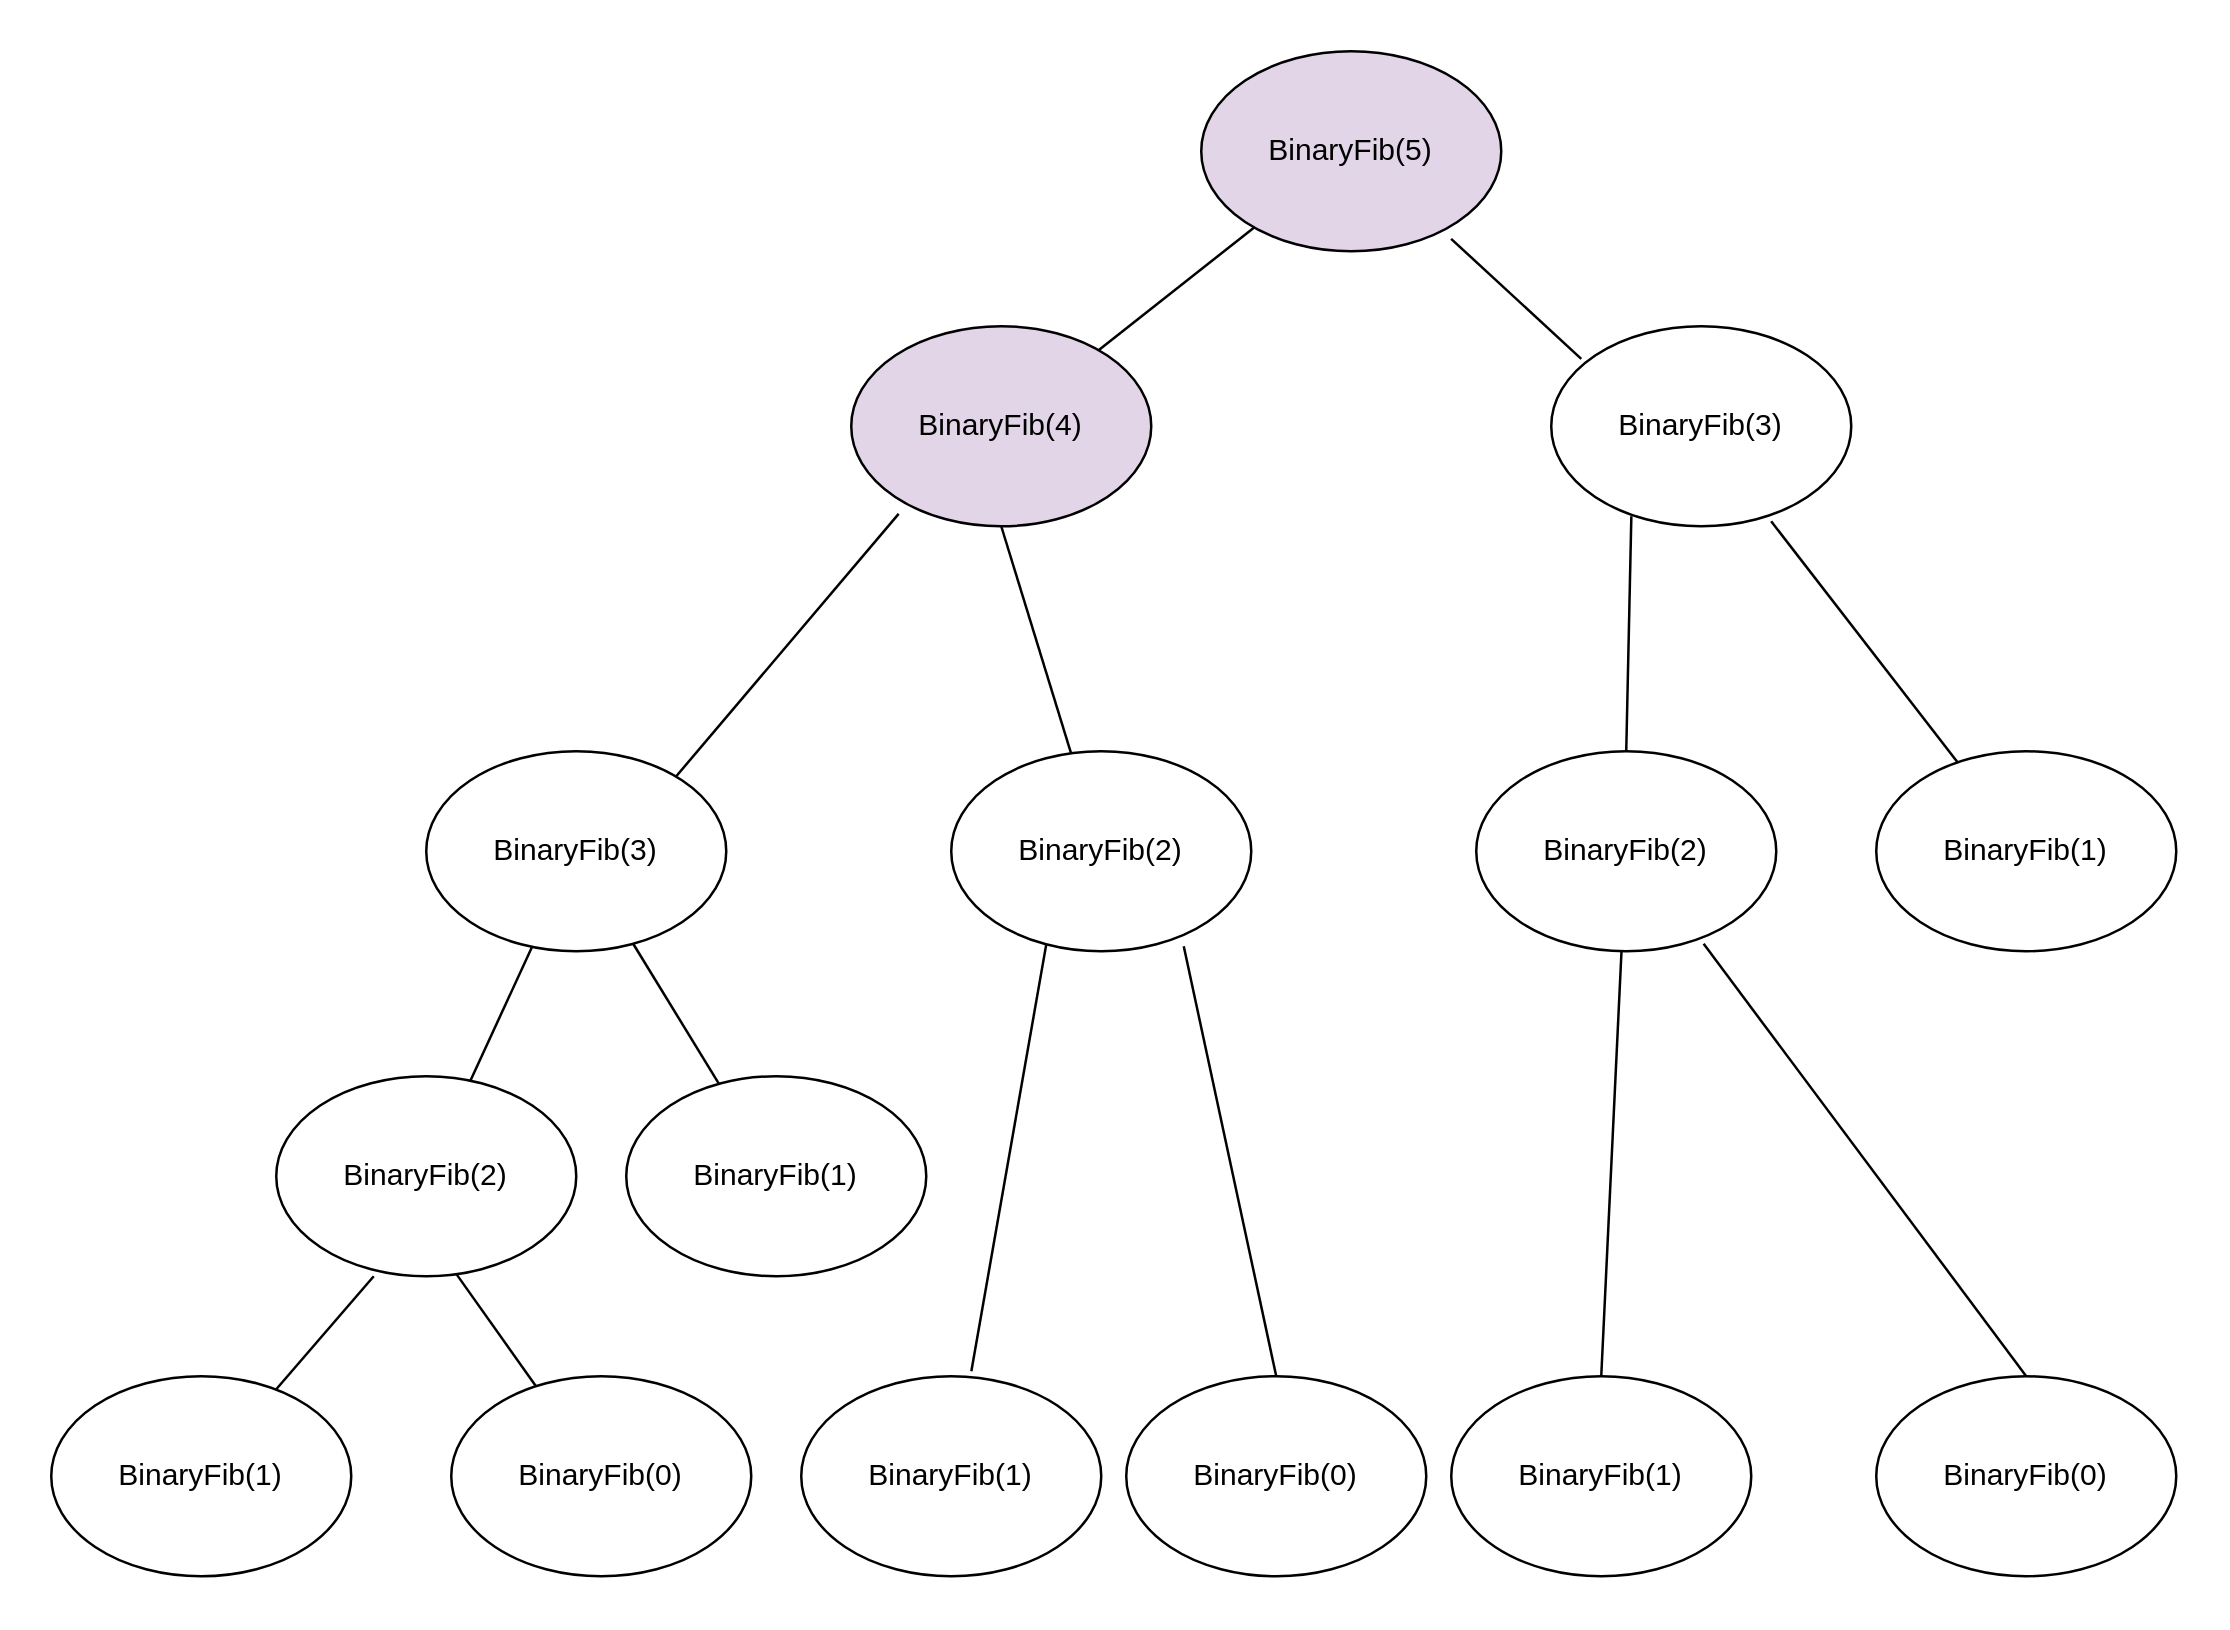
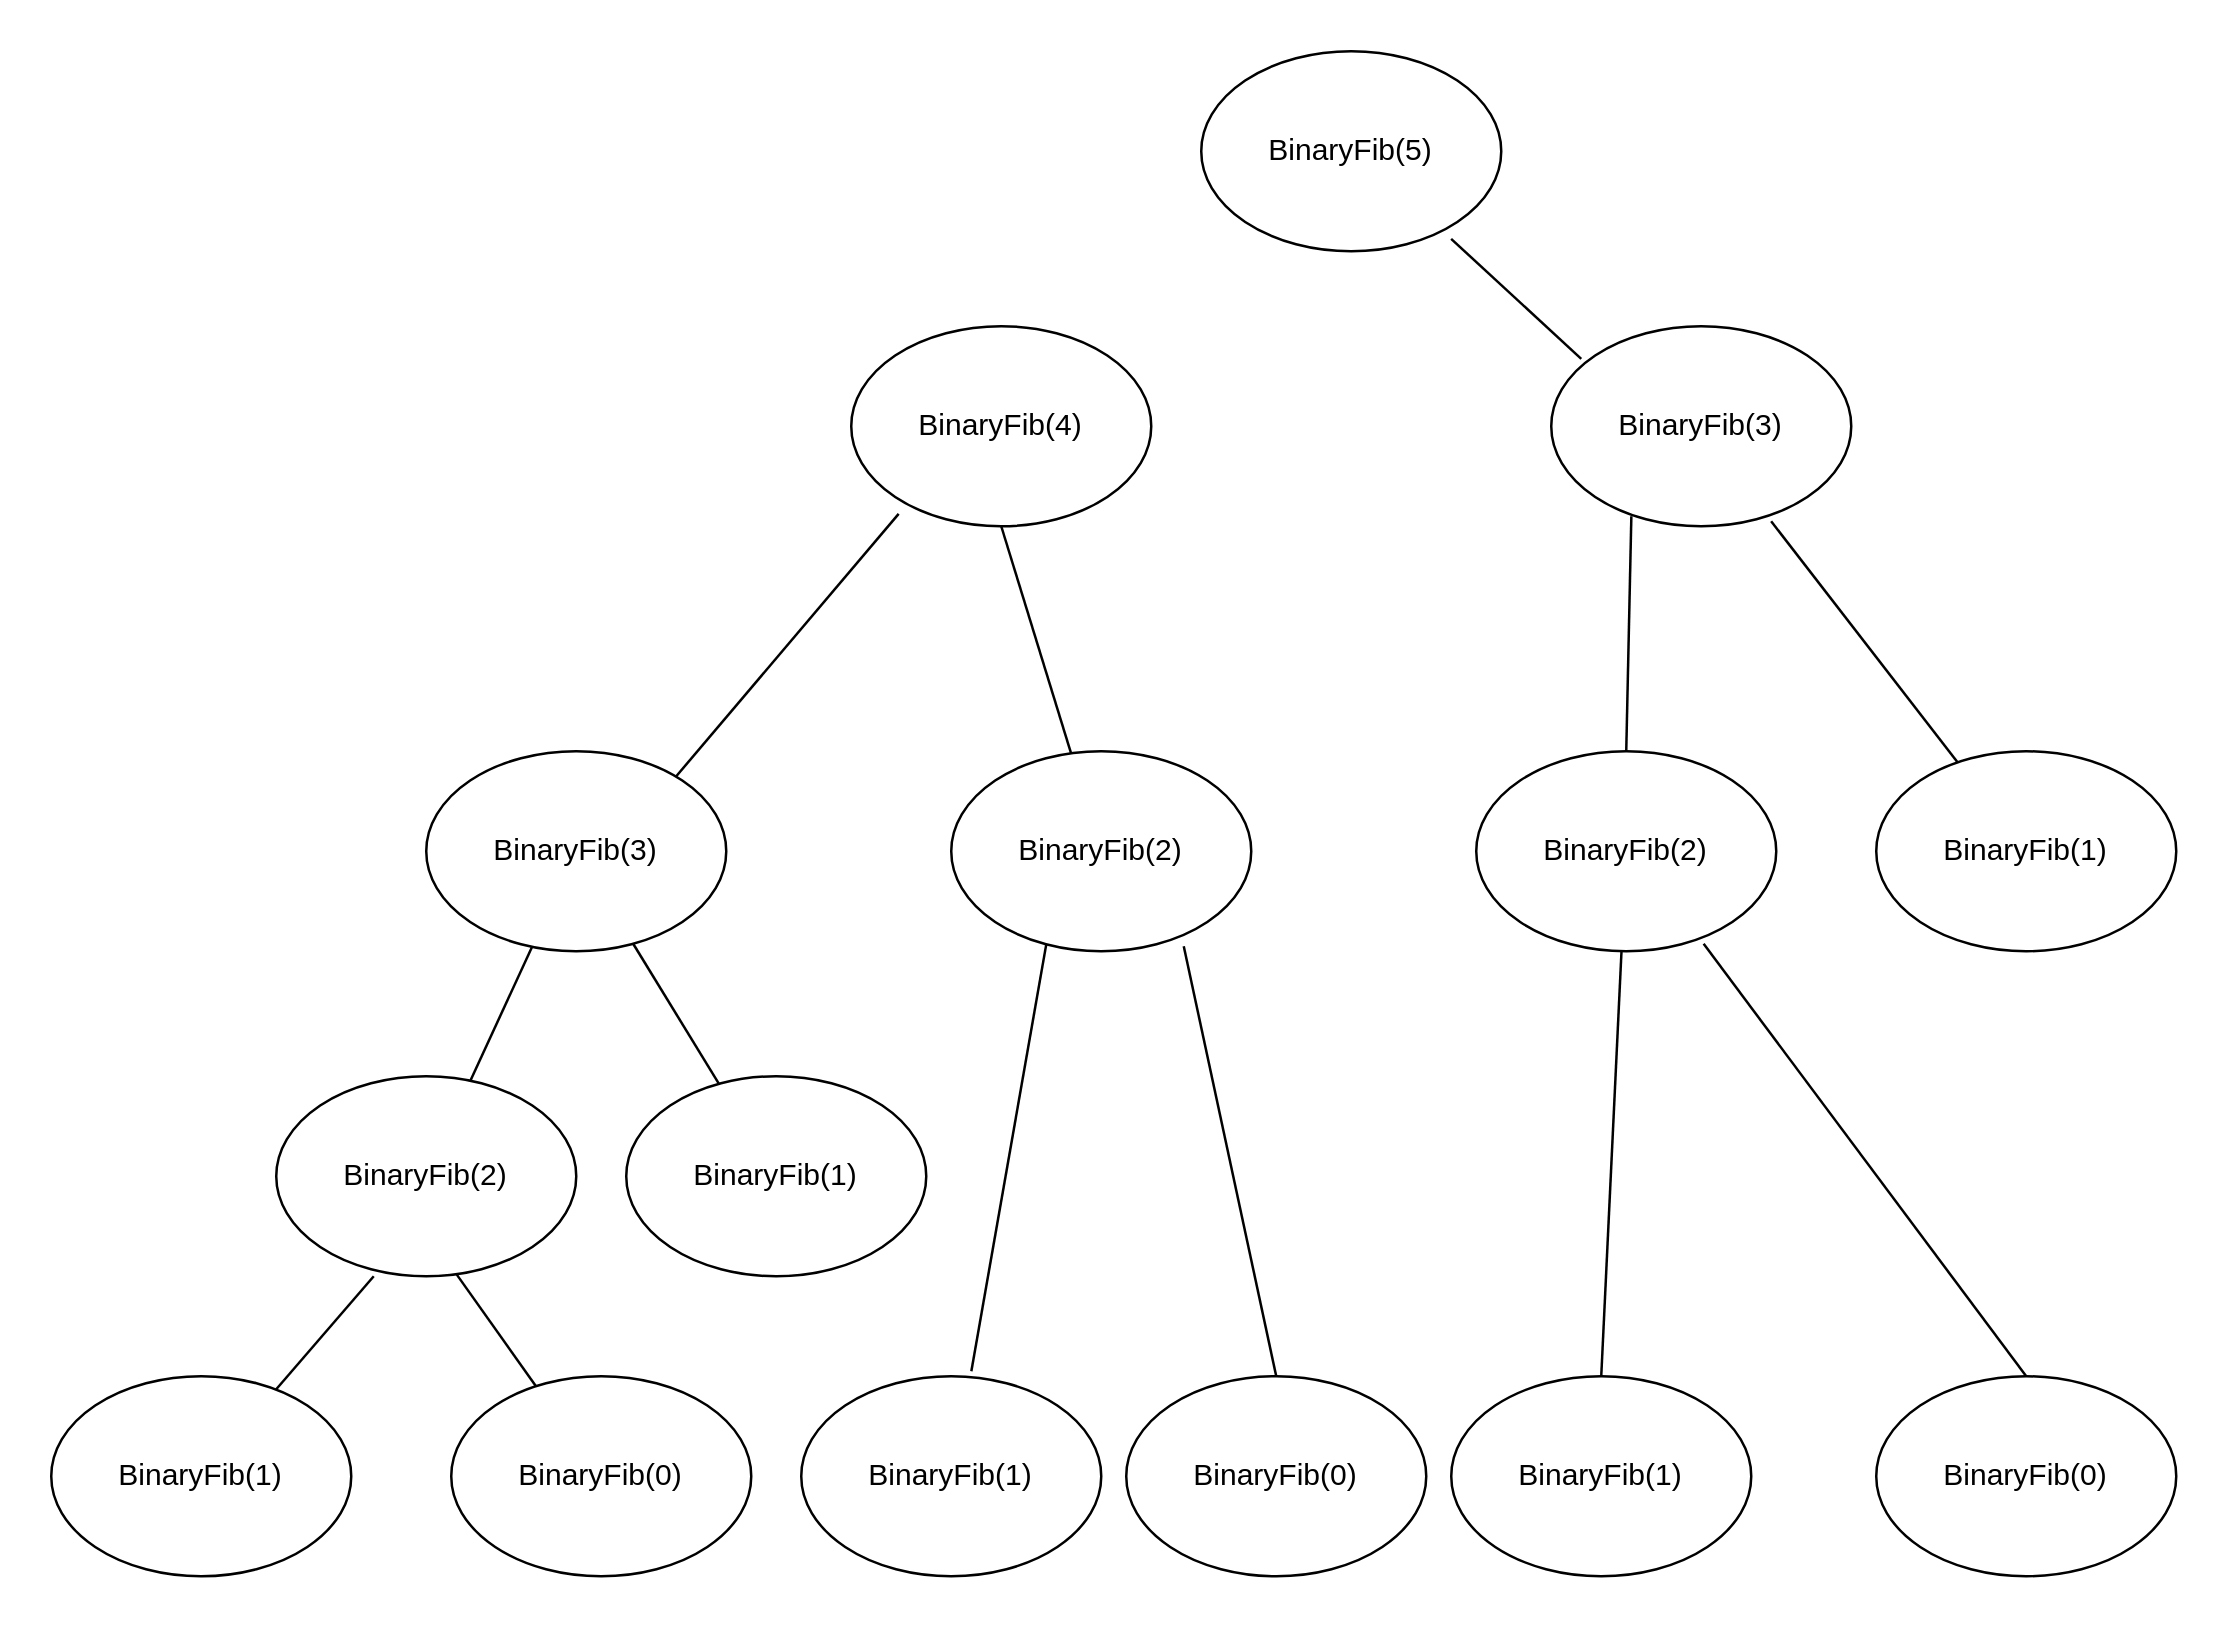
(1351, 151) -> (1351, 151)
(1176, 289) -> none
(1001, 426) -> (1001, 426)
